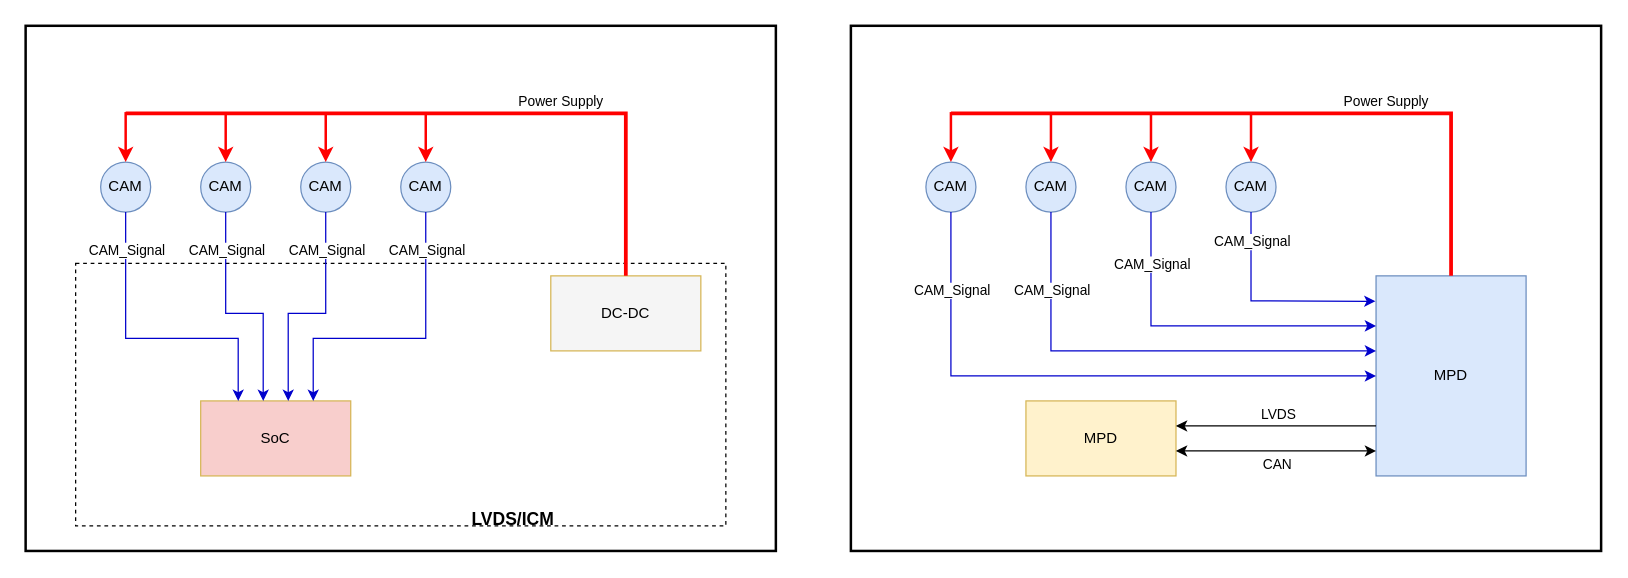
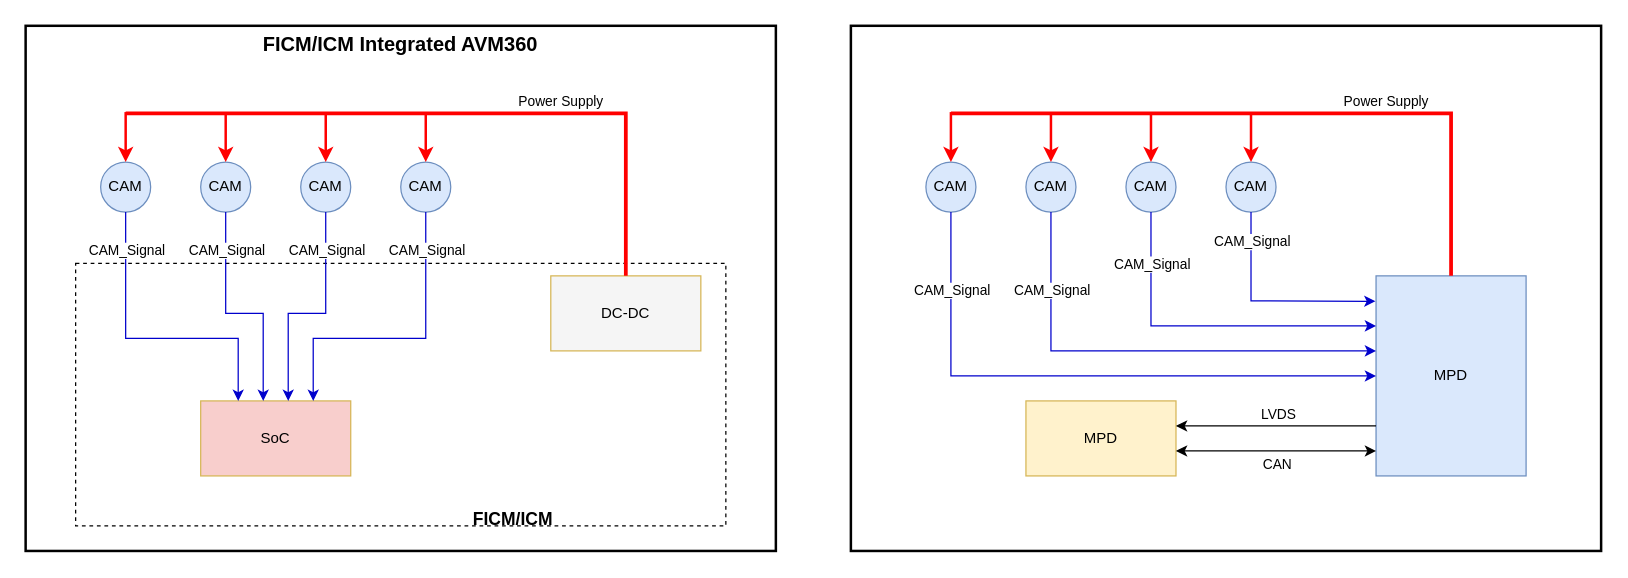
none -> (401, 44)
(513, 519) -> (513, 519)
